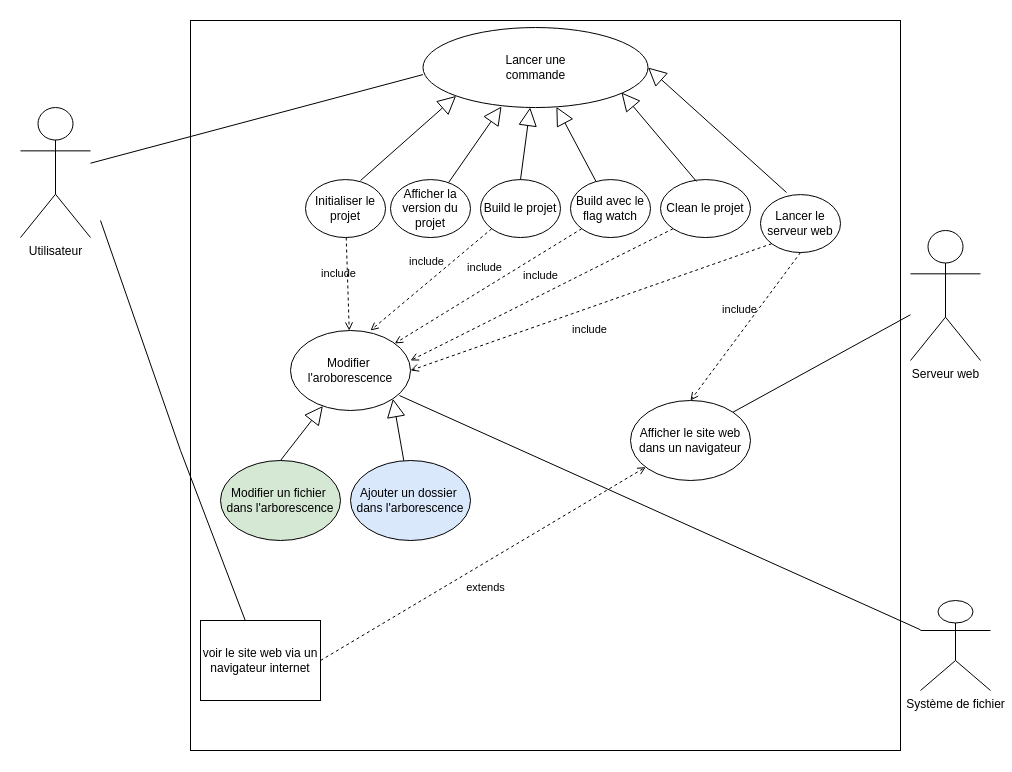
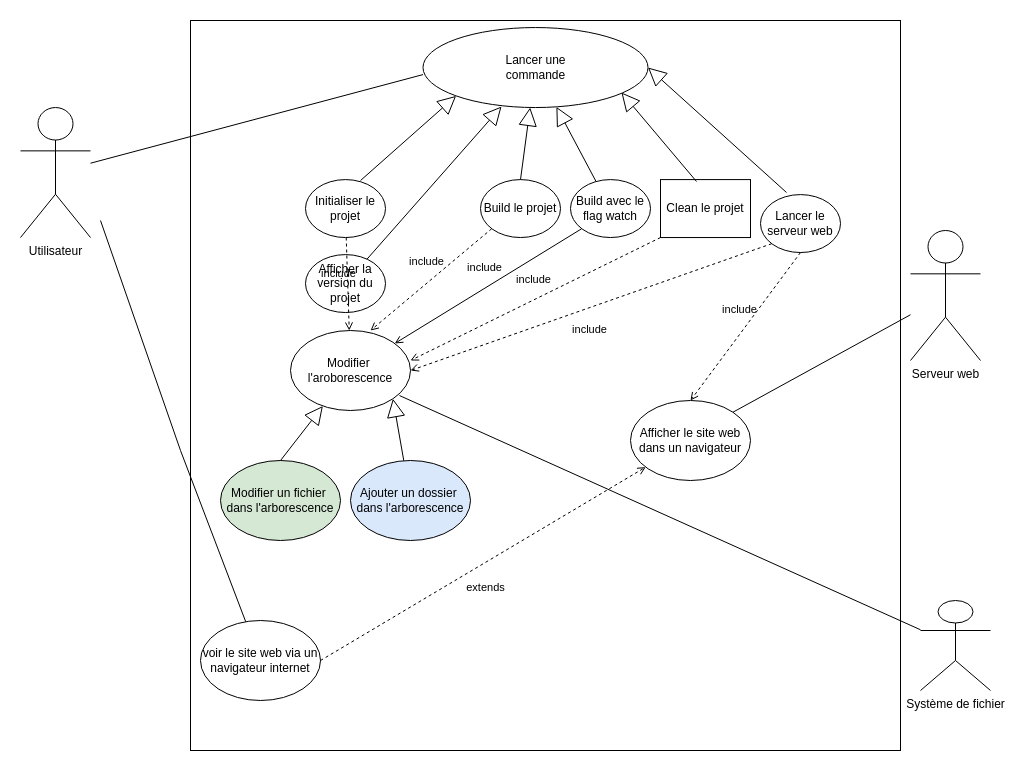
(431, 209) -> (346, 284)
(706, 209) -> (706, 209)
(489, 286) -> (489, 286)
(261, 661) -> (261, 661)
